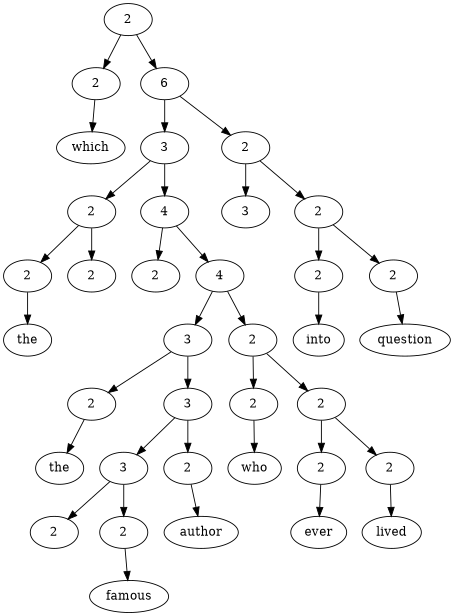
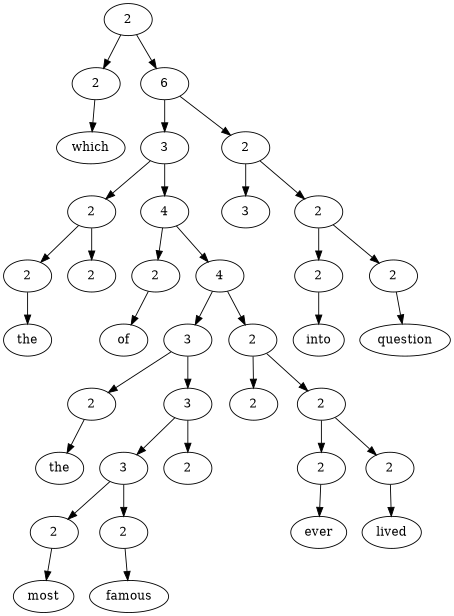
none -> (124, 340)
(255, 468) -> none
(201, 532) -> none
none -> (44, 596)
